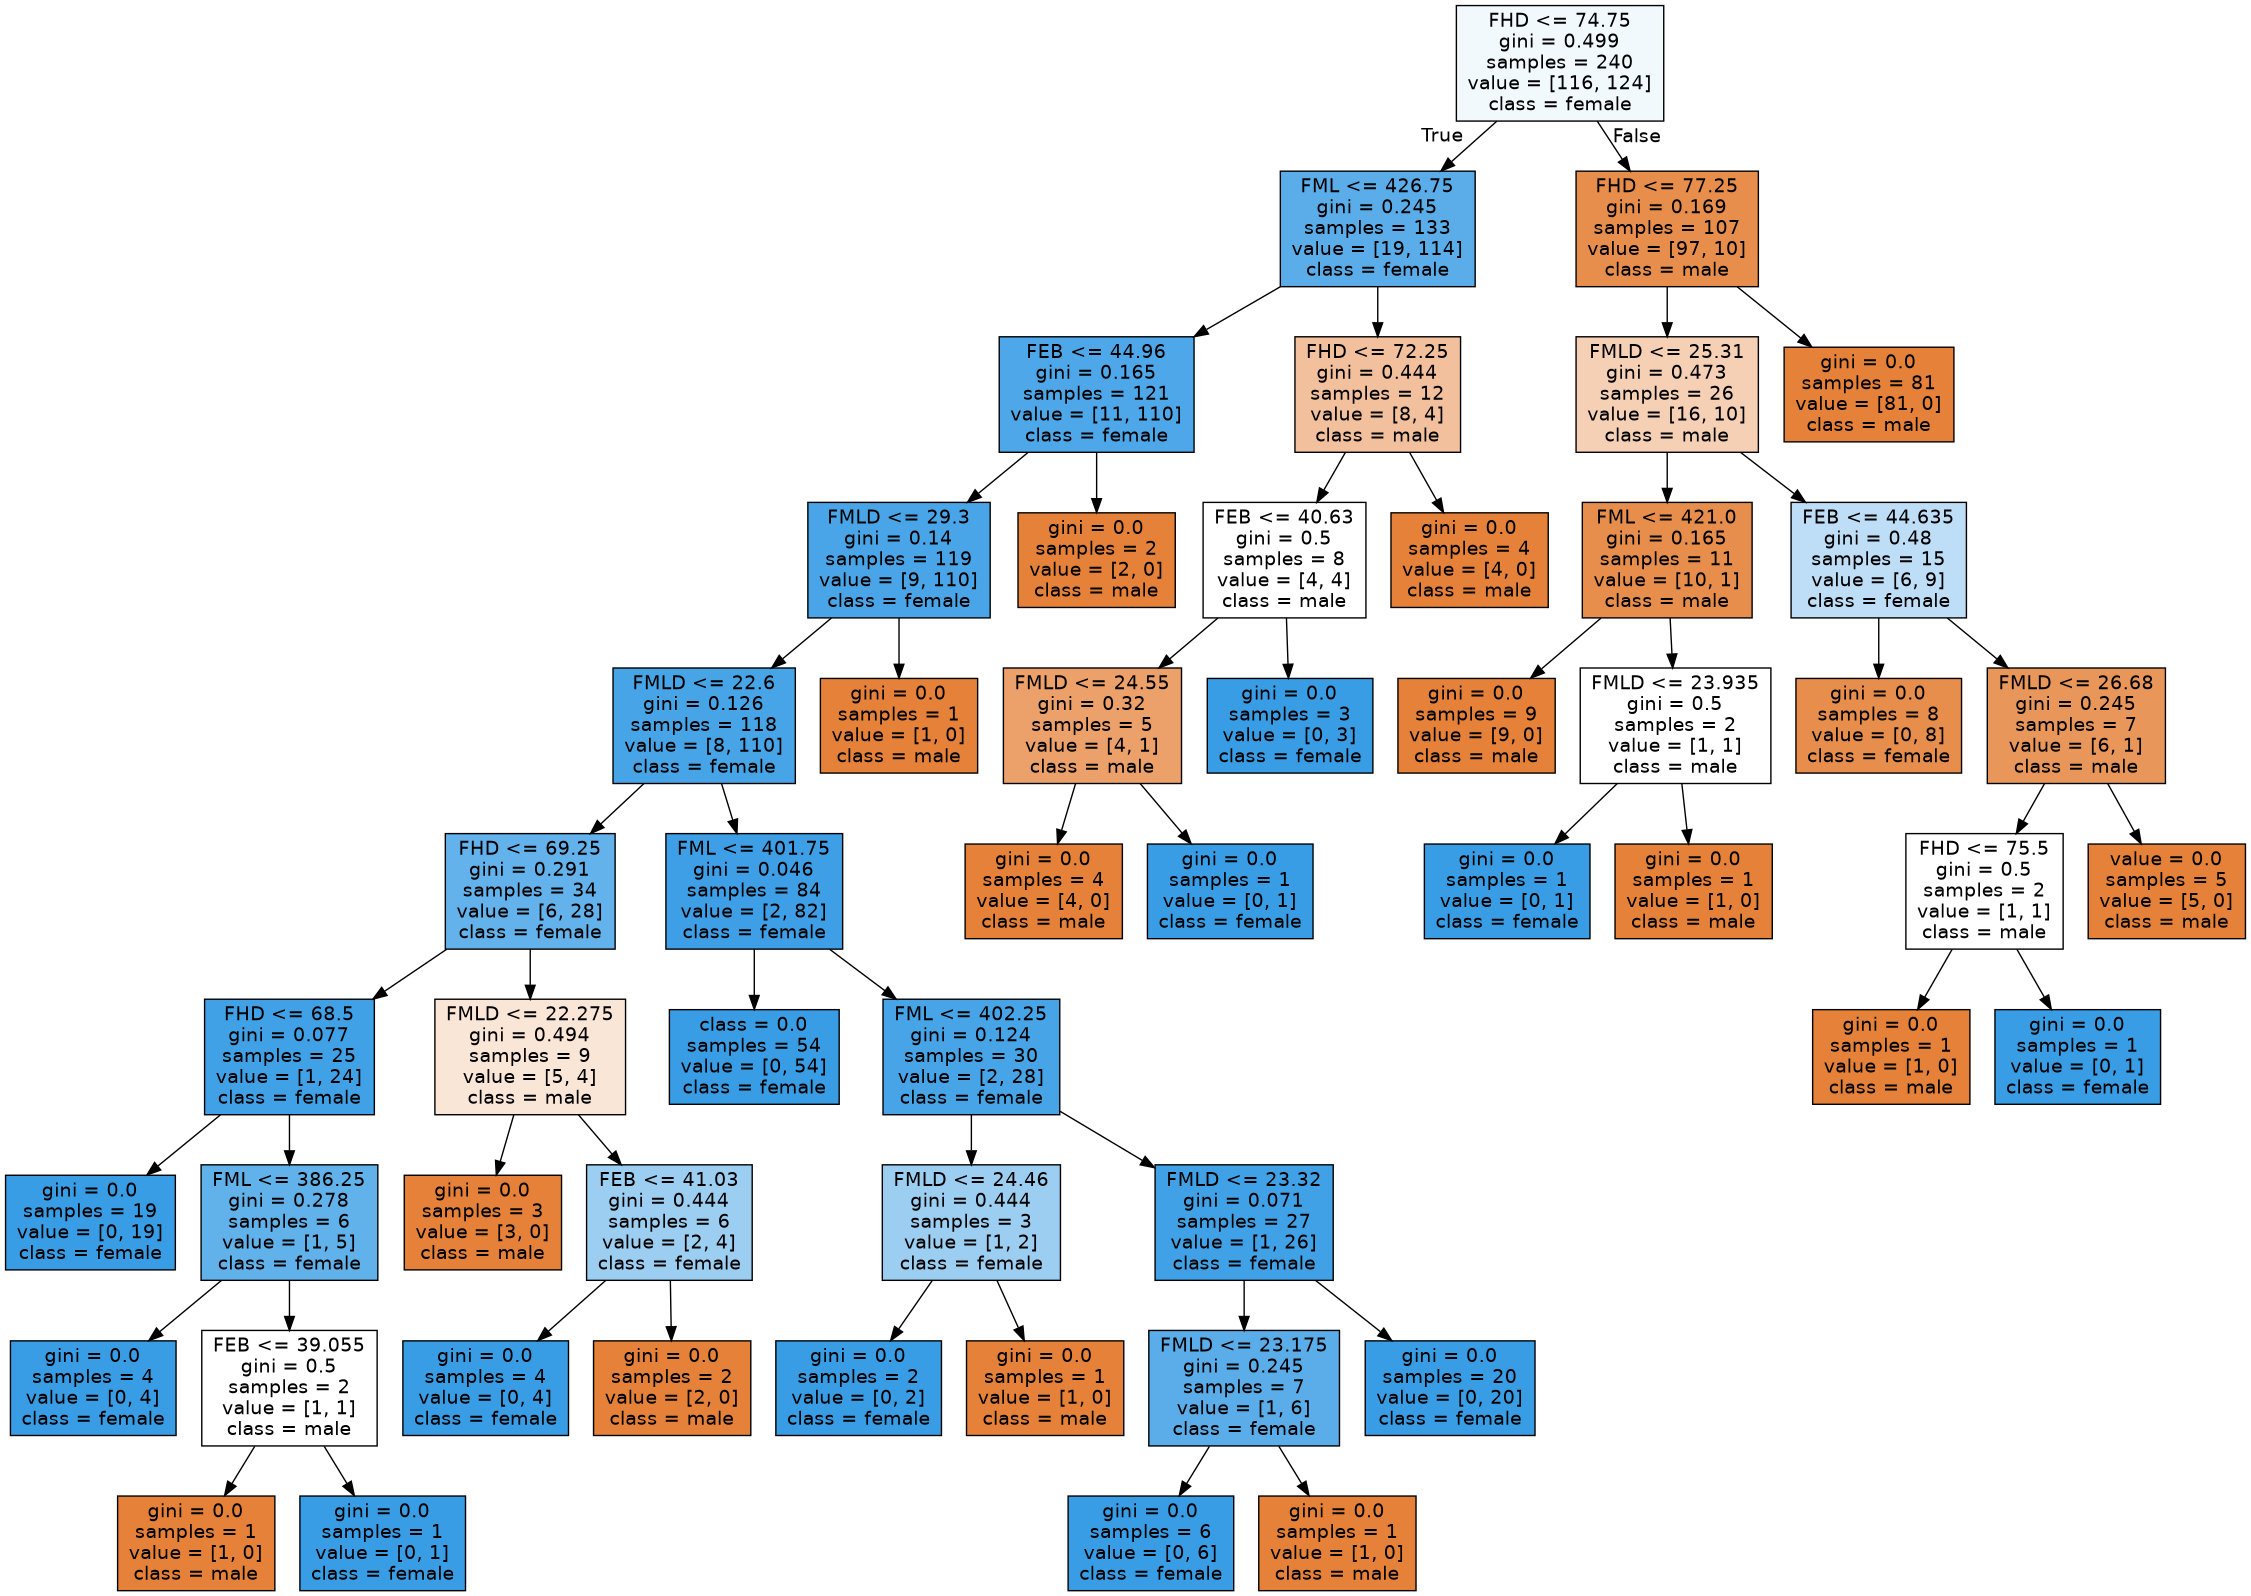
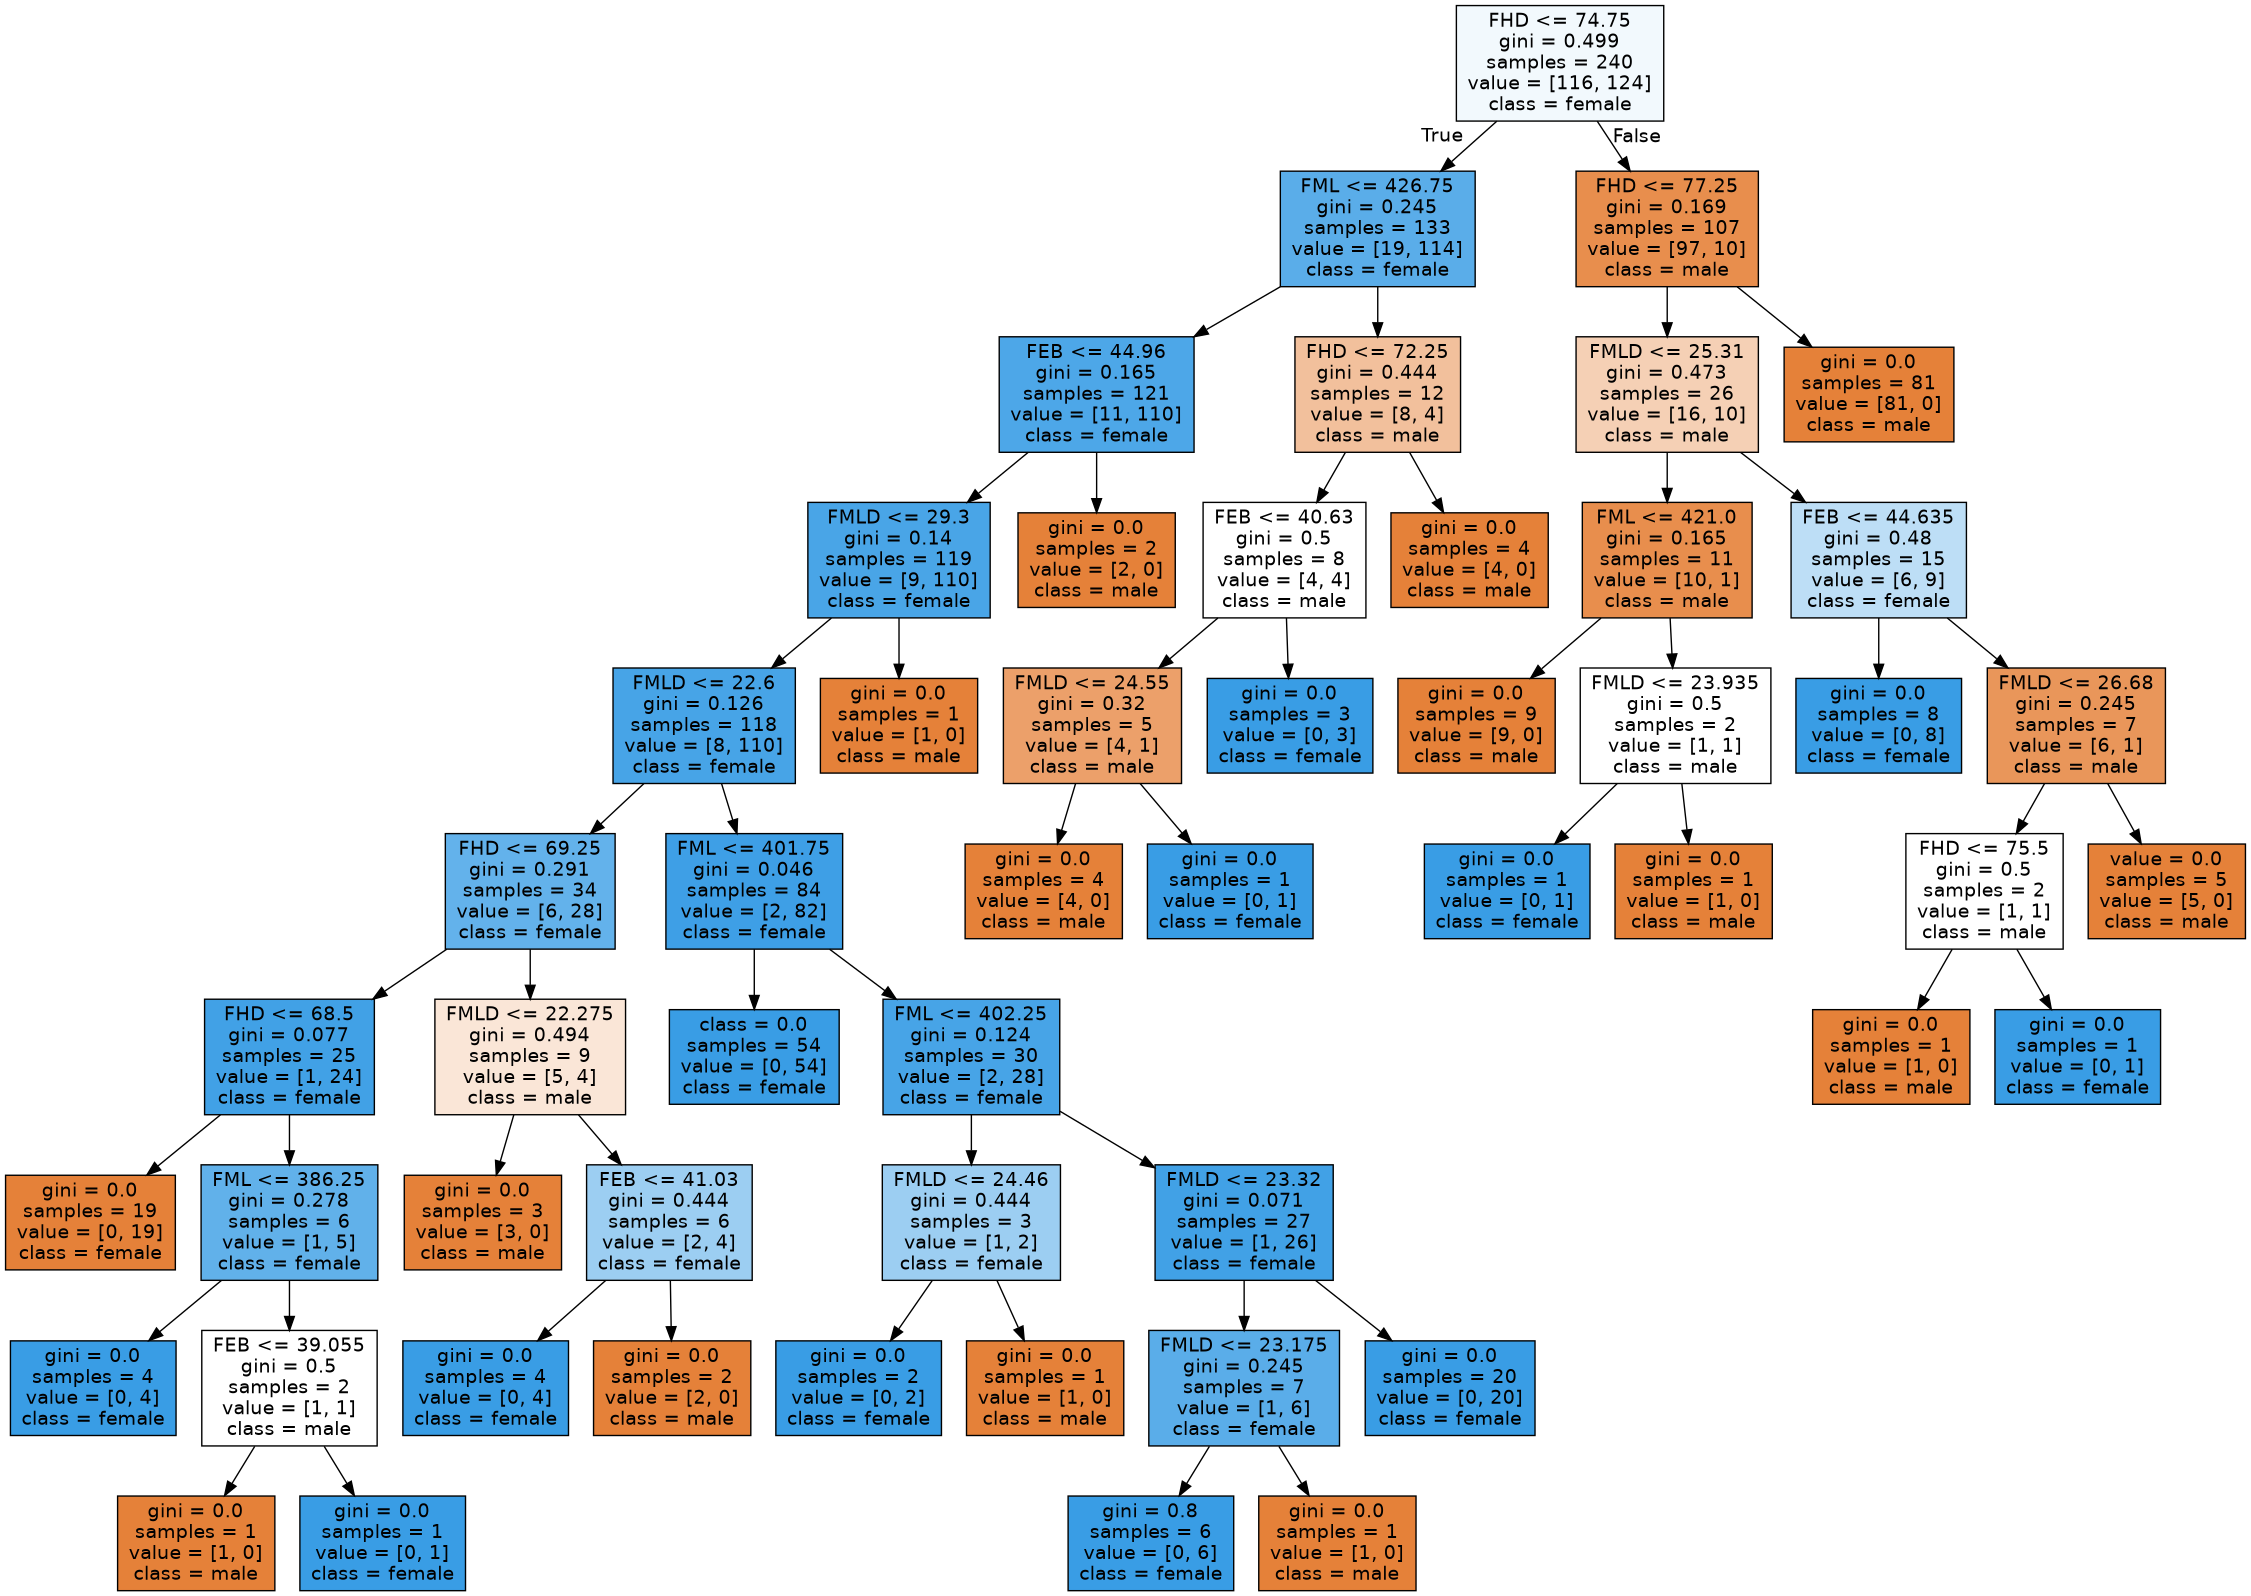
(1879, 726) -> (1879, 726)
(90, 1223) -> (90, 1223)
(1151, 1543) -> (1151, 1543)
